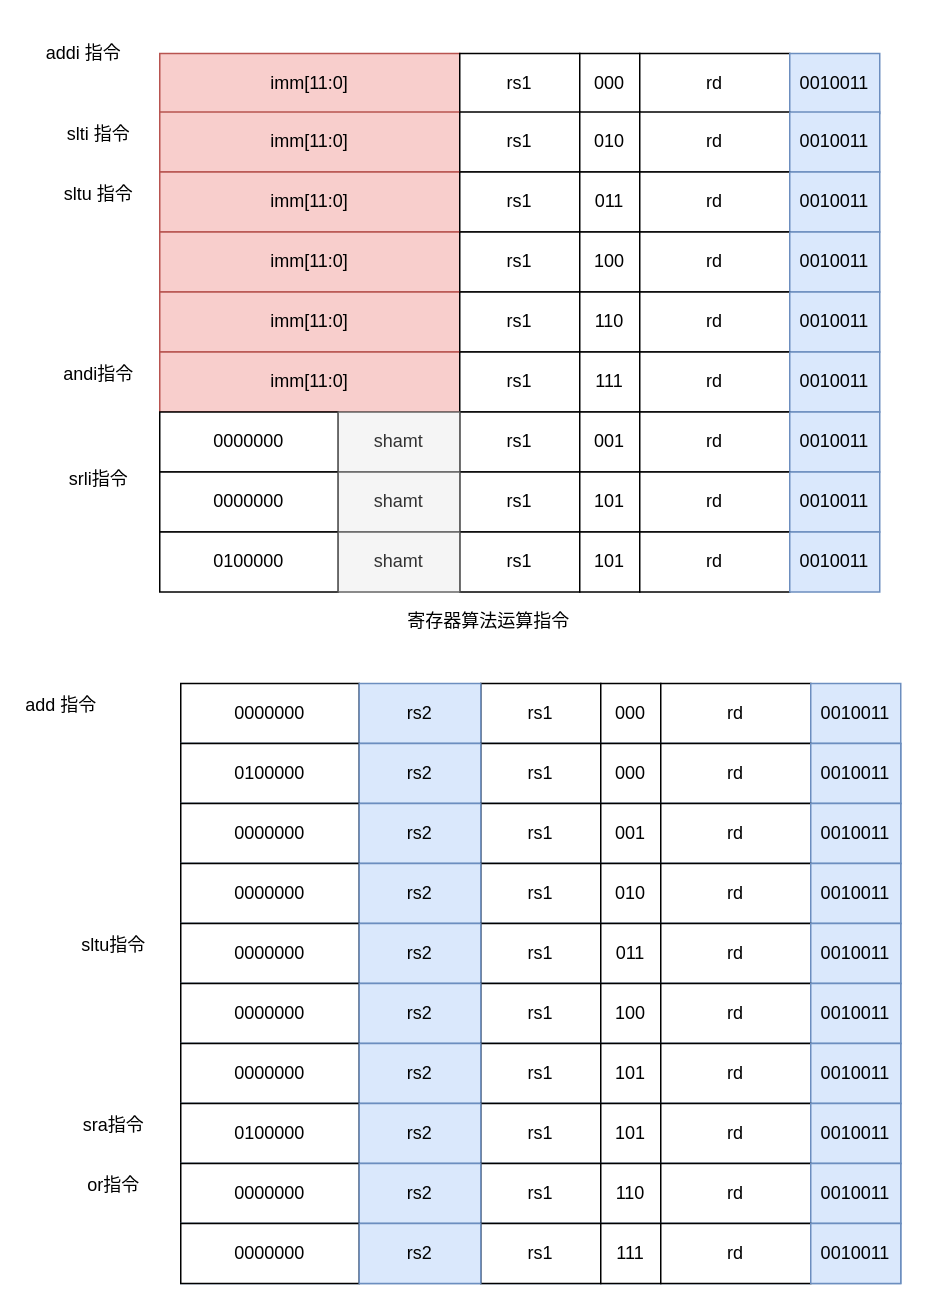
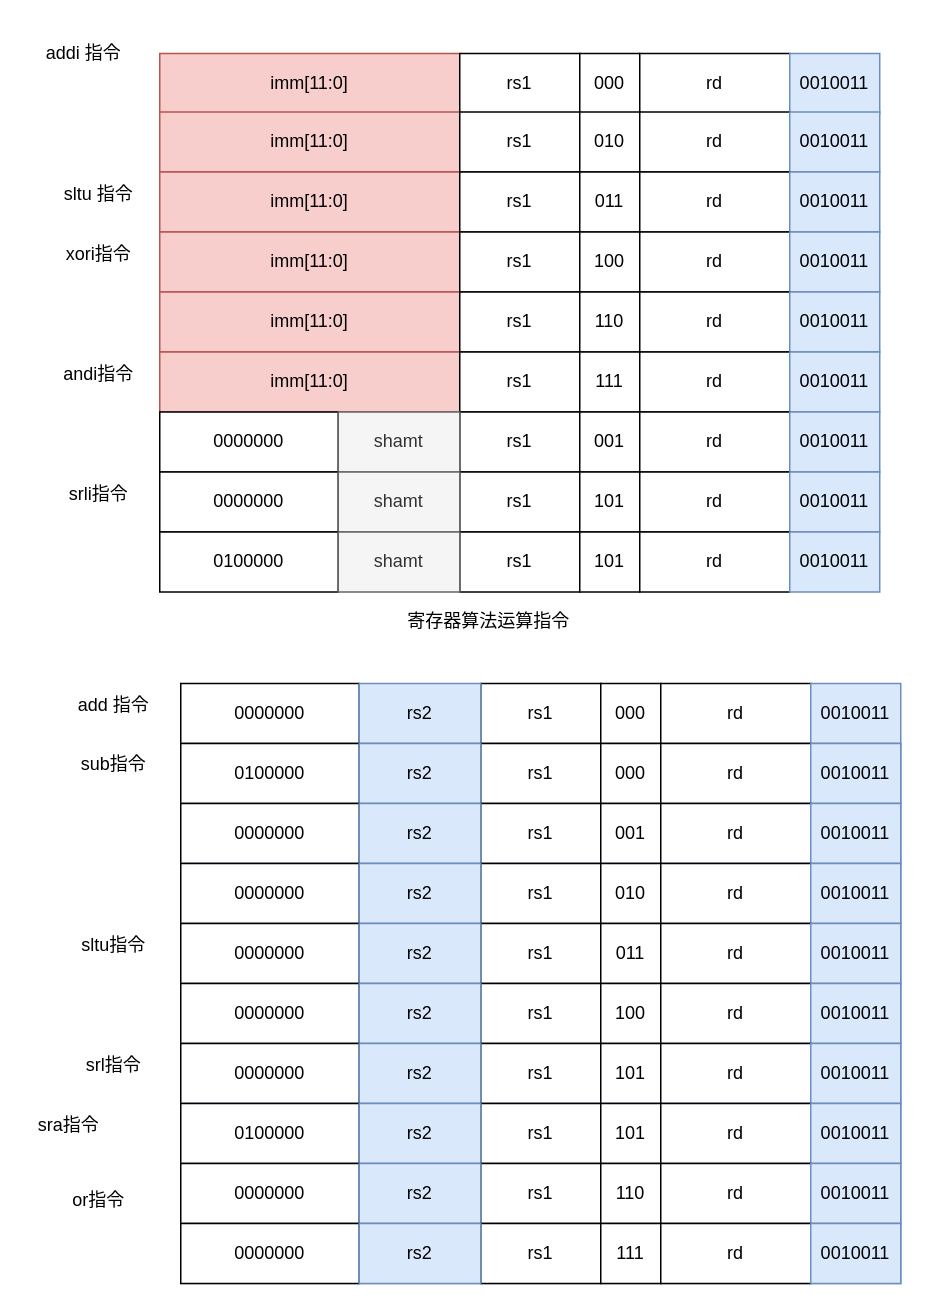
(98, 134) -> none
none -> (98, 254)
(98, 479) -> (98, 494)
(61, 706) -> (113, 706)
none -> (113, 764)
none -> (113, 1066)
(113, 1126) -> (68, 1126)
(113, 1186) -> (98, 1201)
